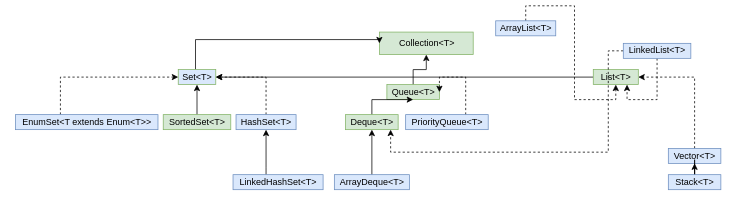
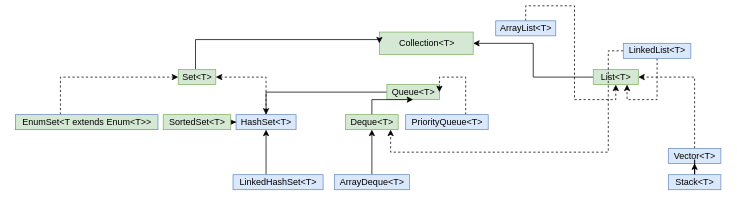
(419, 69) -> (327, 92)
(197, 77) -> (197, 77)
(353, 77) -> (523, 43)
(197, 91) -> (233, 122)
(87, 122) -> (87, 122)
